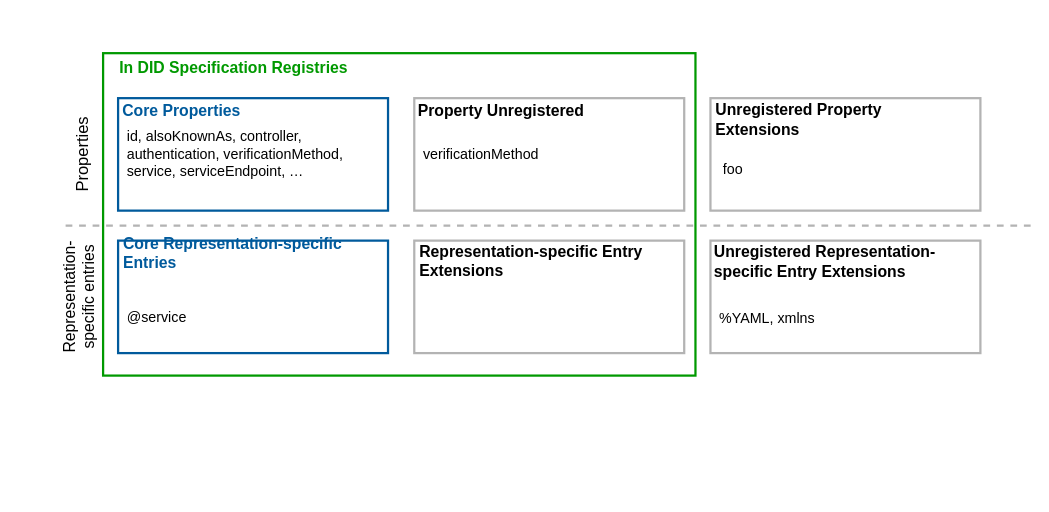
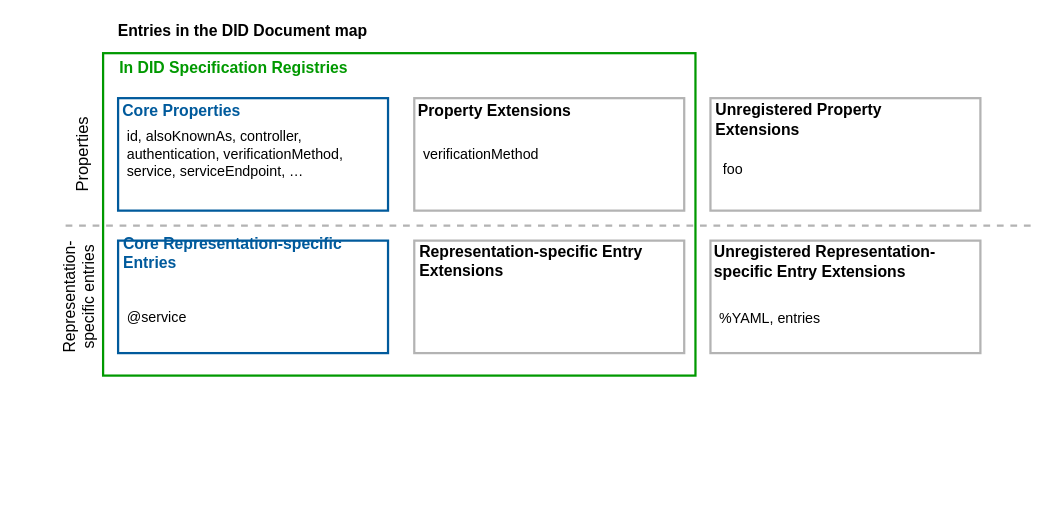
none -> (278, 27)
(469, 110) -> (464, 110)
(746, 319) -> (751, 319)
